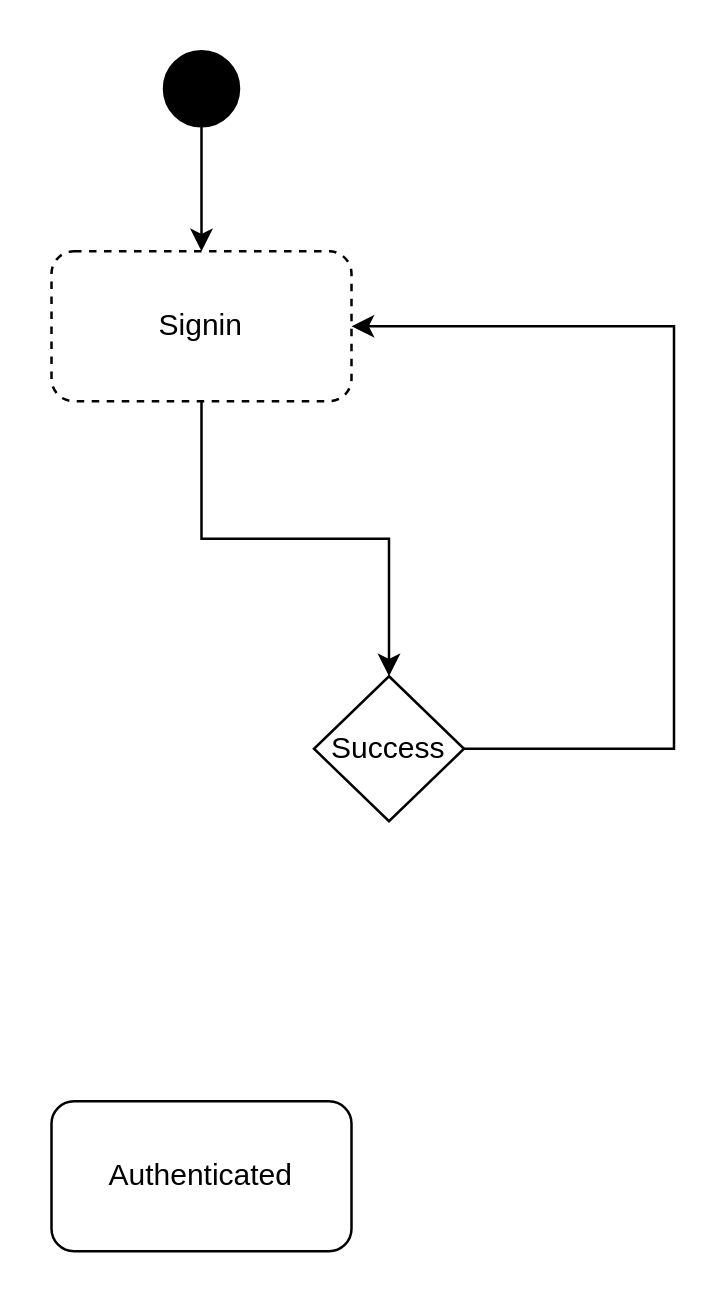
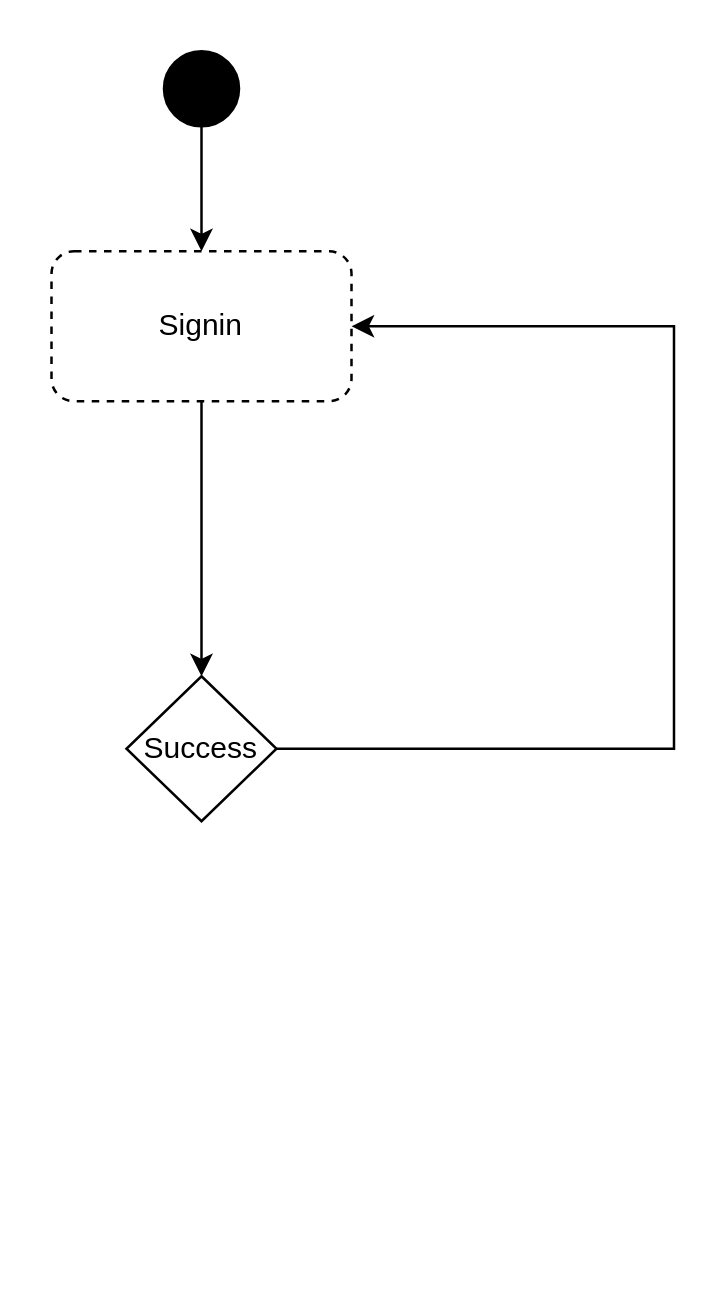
(389, 749) -> (201, 749)
(201, 1176) -> none
